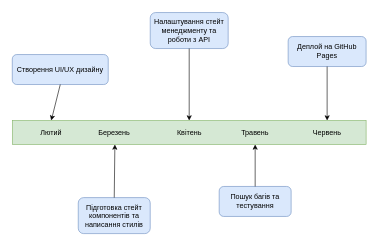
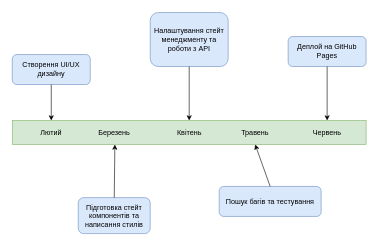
(189, 30) -> (189, 39)
(60, 69) -> (51, 69)
(255, 201) -> (270, 201)
